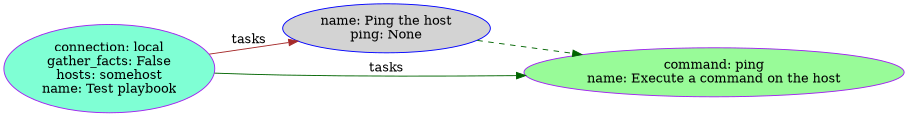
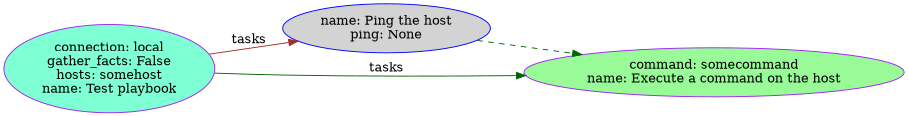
(714, 72) -> (714, 72)
